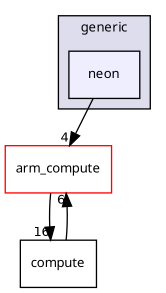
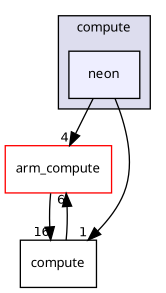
(104, 28) -> (104, 28)
none -> (129, 168)
